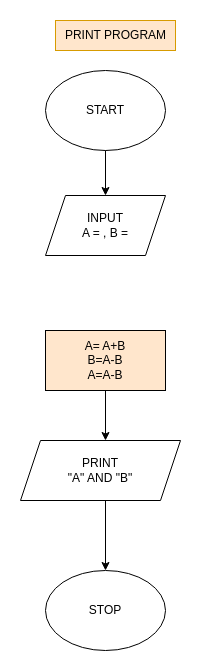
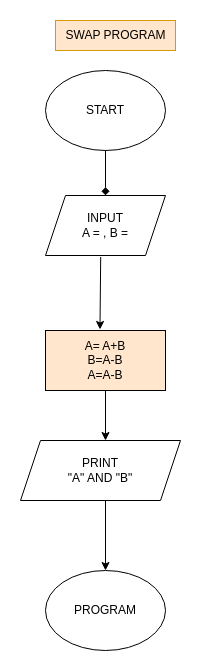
(116, 36) -> (116, 36)
(106, 187) -> (106, 186)
none -> (100, 290)
(106, 611) -> (106, 611)
